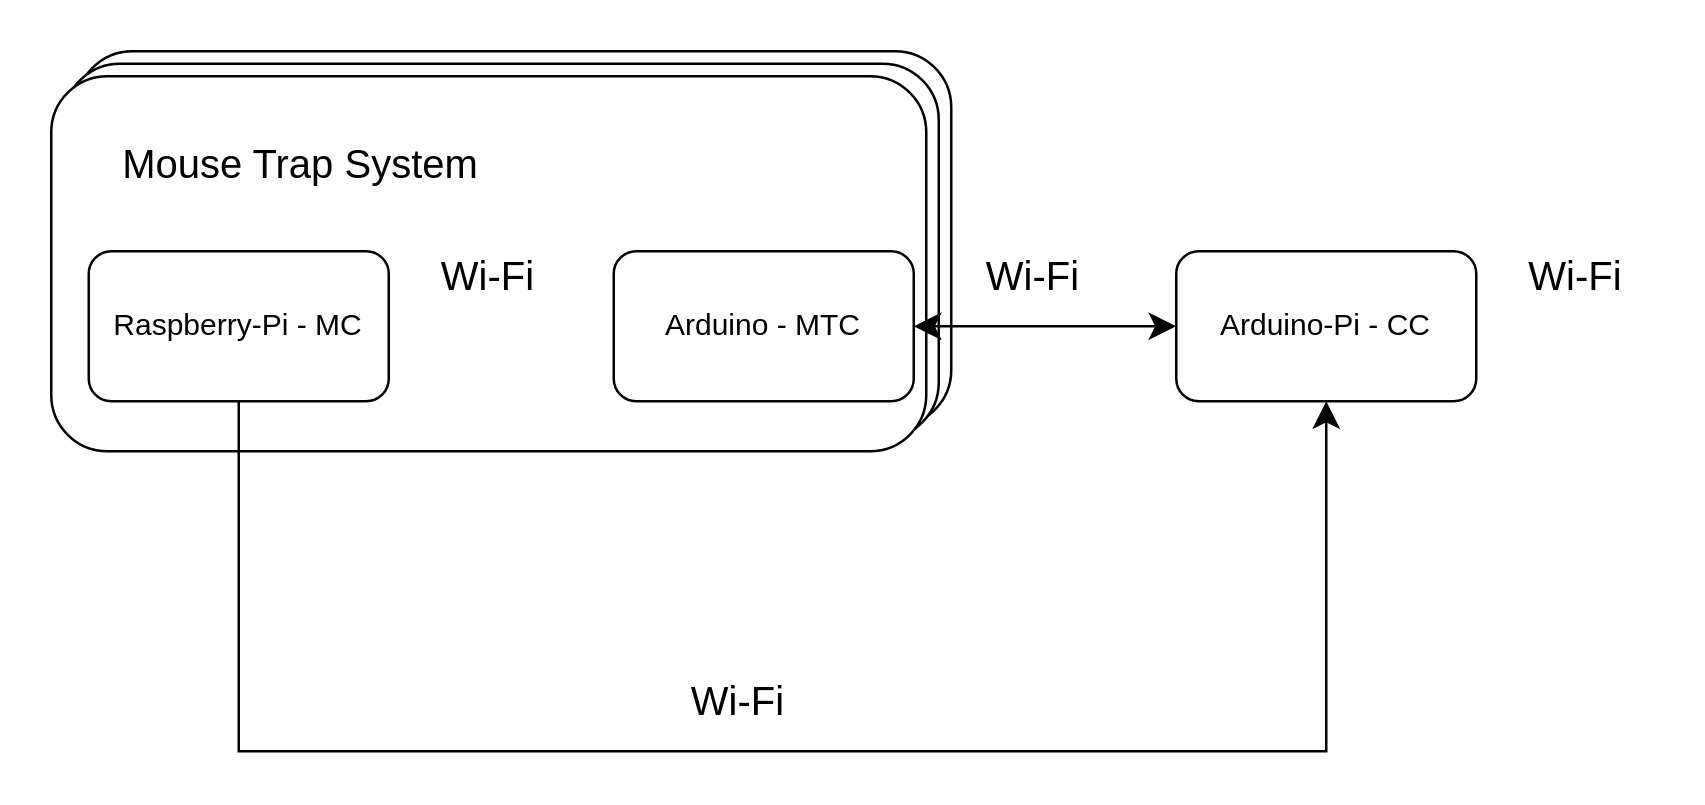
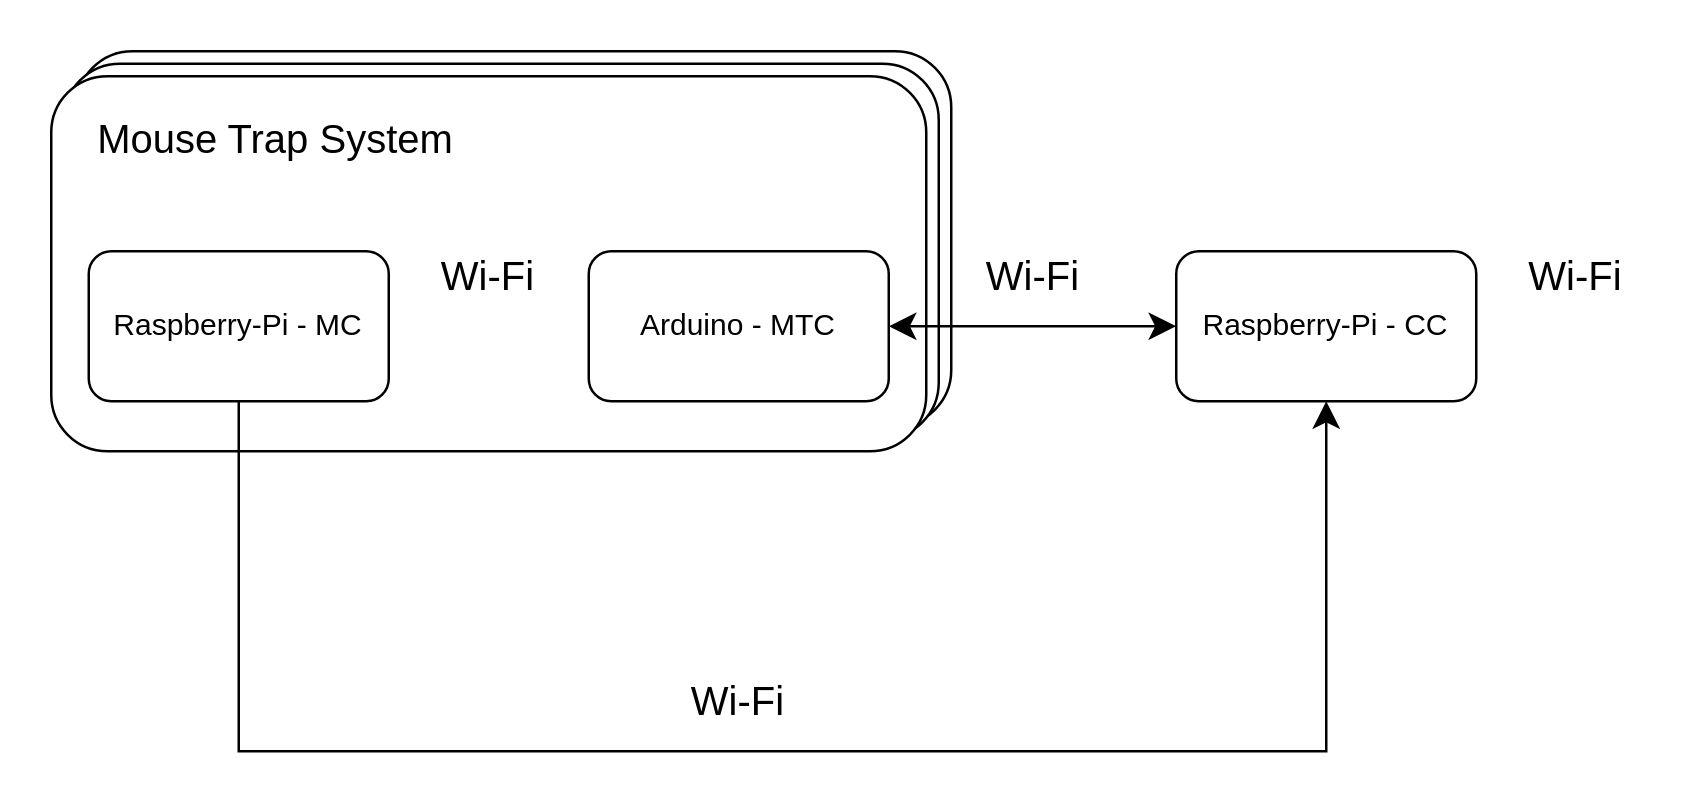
(301, 164) -> (276, 139)
(764, 326) -> (739, 326)
(1326, 326) -> (1326, 326)
